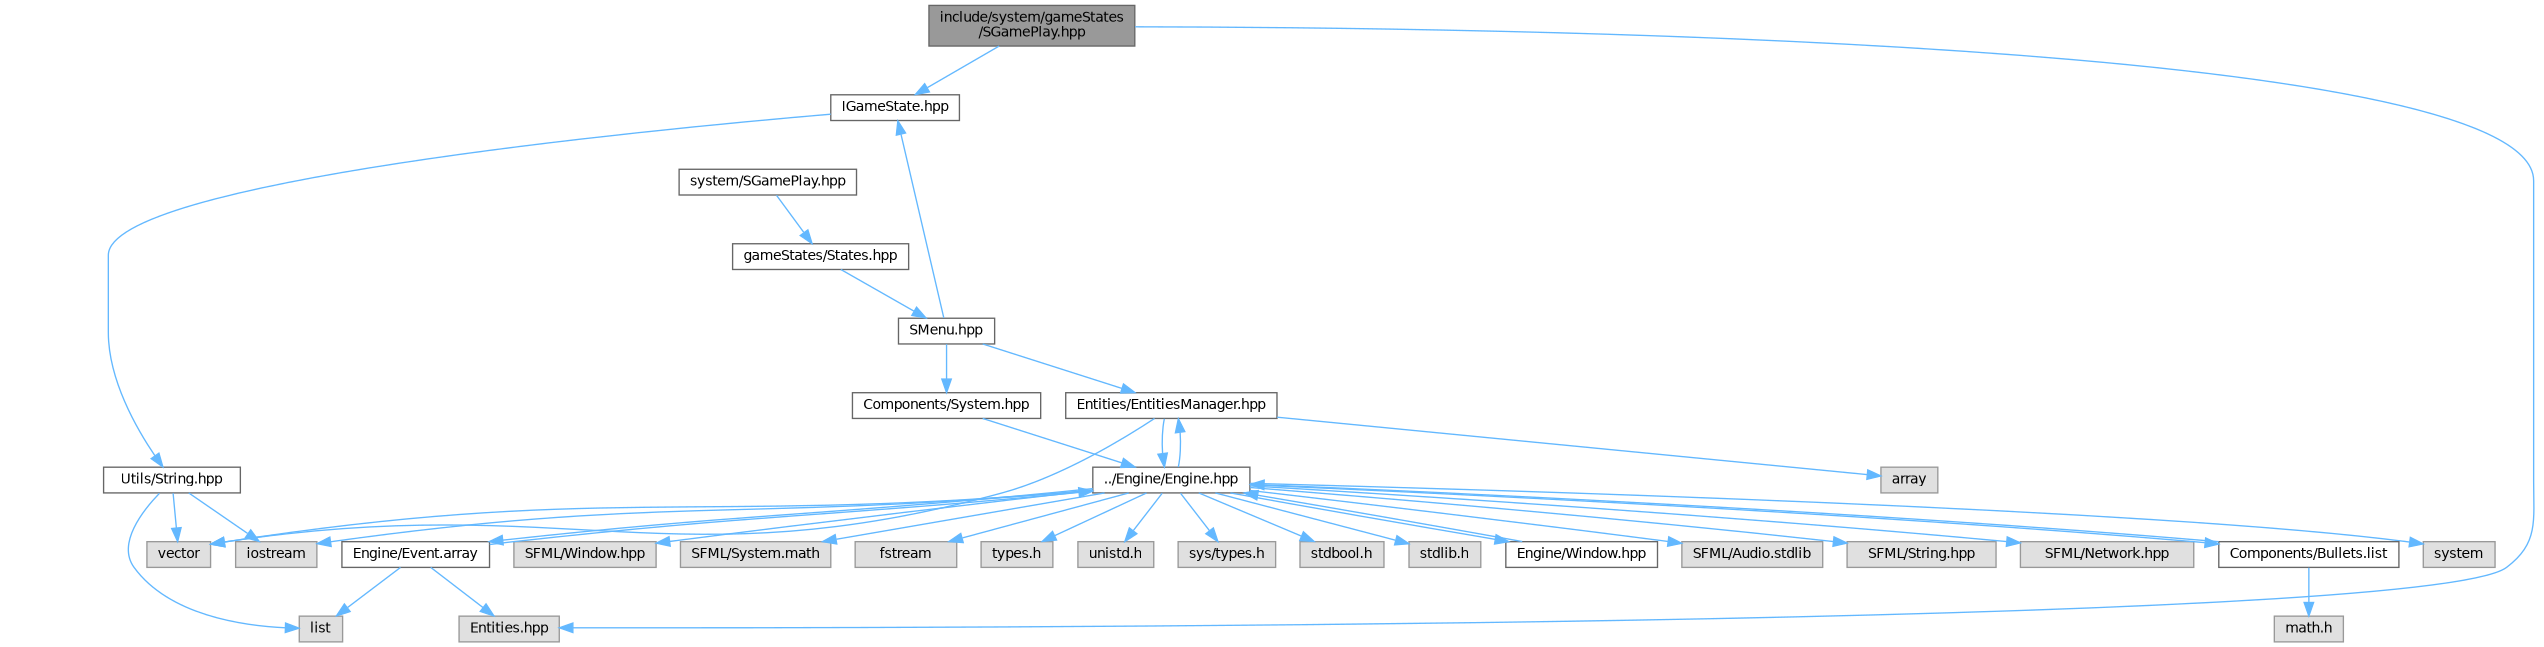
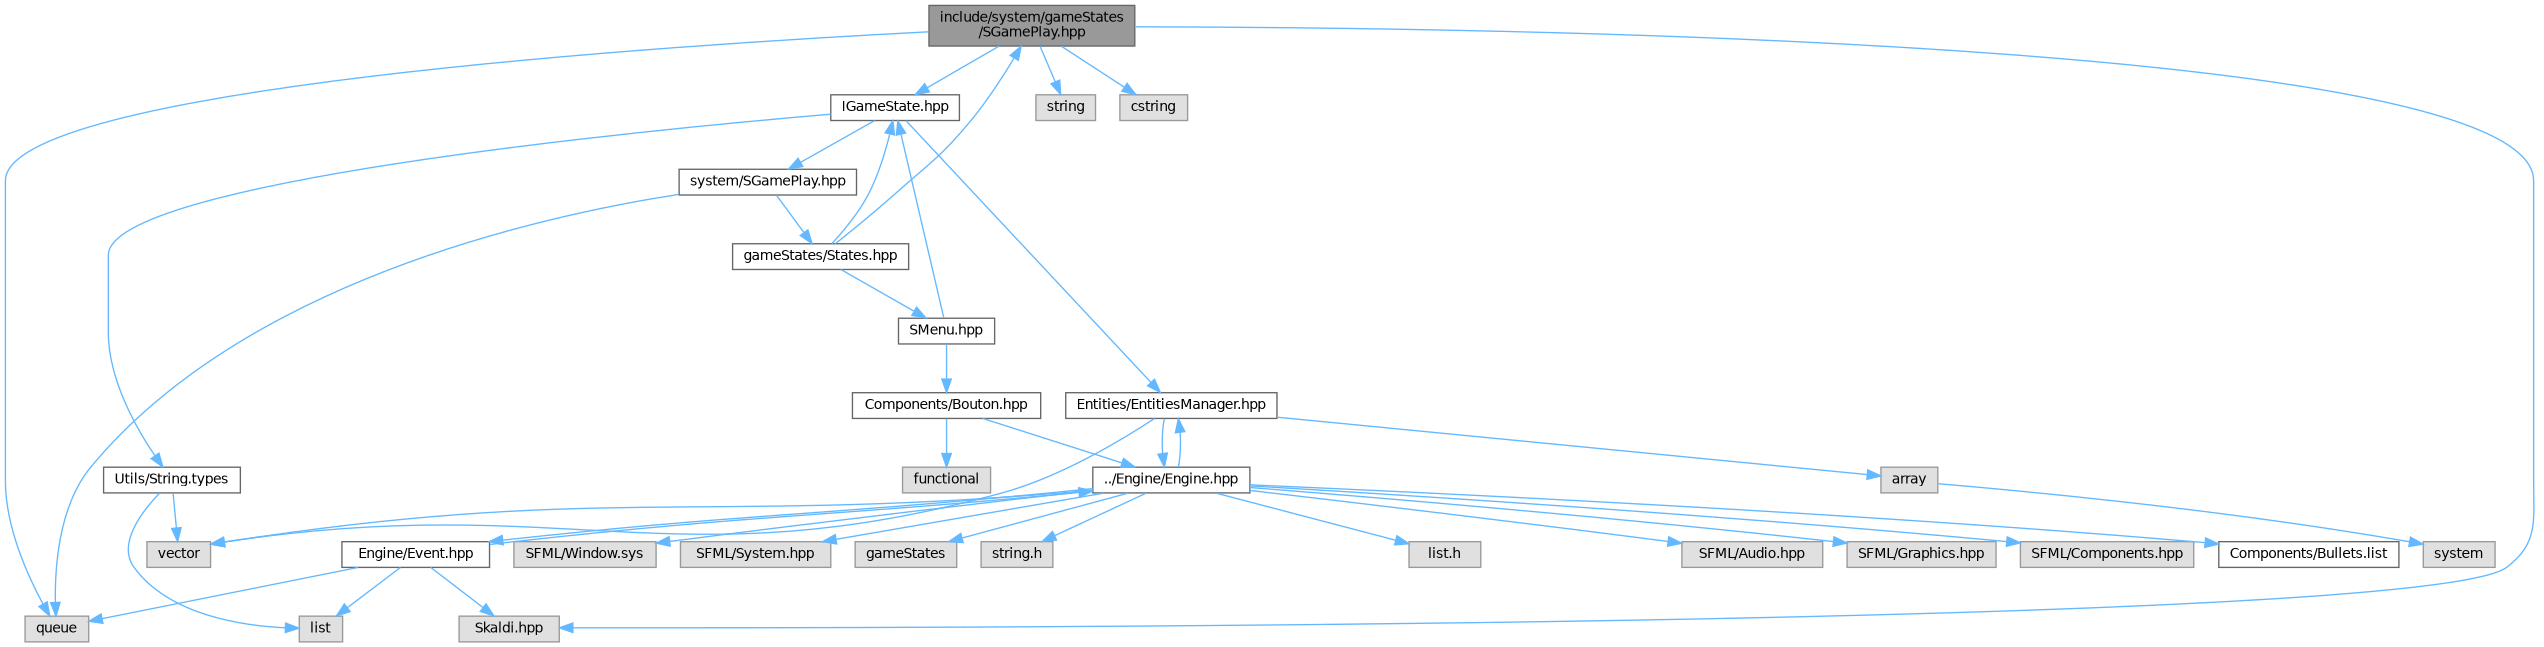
none -> (1066, 108)
none -> (1154, 108)
none -> (838, 141)
none -> (929, 164)
none -> (869, 193)
(1052, 366) -> (1028, 251)
(947, 406) -> (947, 406)
(172, 480) -> (172, 480)
none -> (947, 480)
(1830, 503) -> (2175, 508)
(1742, 509) -> none
(276, 555) -> none
(416, 555) -> (416, 555)
(585, 555) -> (585, 555)
(756, 555) -> (756, 555)
(906, 555) -> (906, 555)
(1017, 555) -> (1017, 555)
(1116, 555) -> none
(1227, 555) -> none
(1342, 555) -> none
(1445, 555) -> (1445, 555)
(1582, 555) -> none
(1752, 555) -> (1752, 555)
(1922, 555) -> (1922, 555)
(2107, 555) -> (2107, 555)
none -> (57, 629)
(509, 629) -> (509, 629)
(2309, 629) -> none
